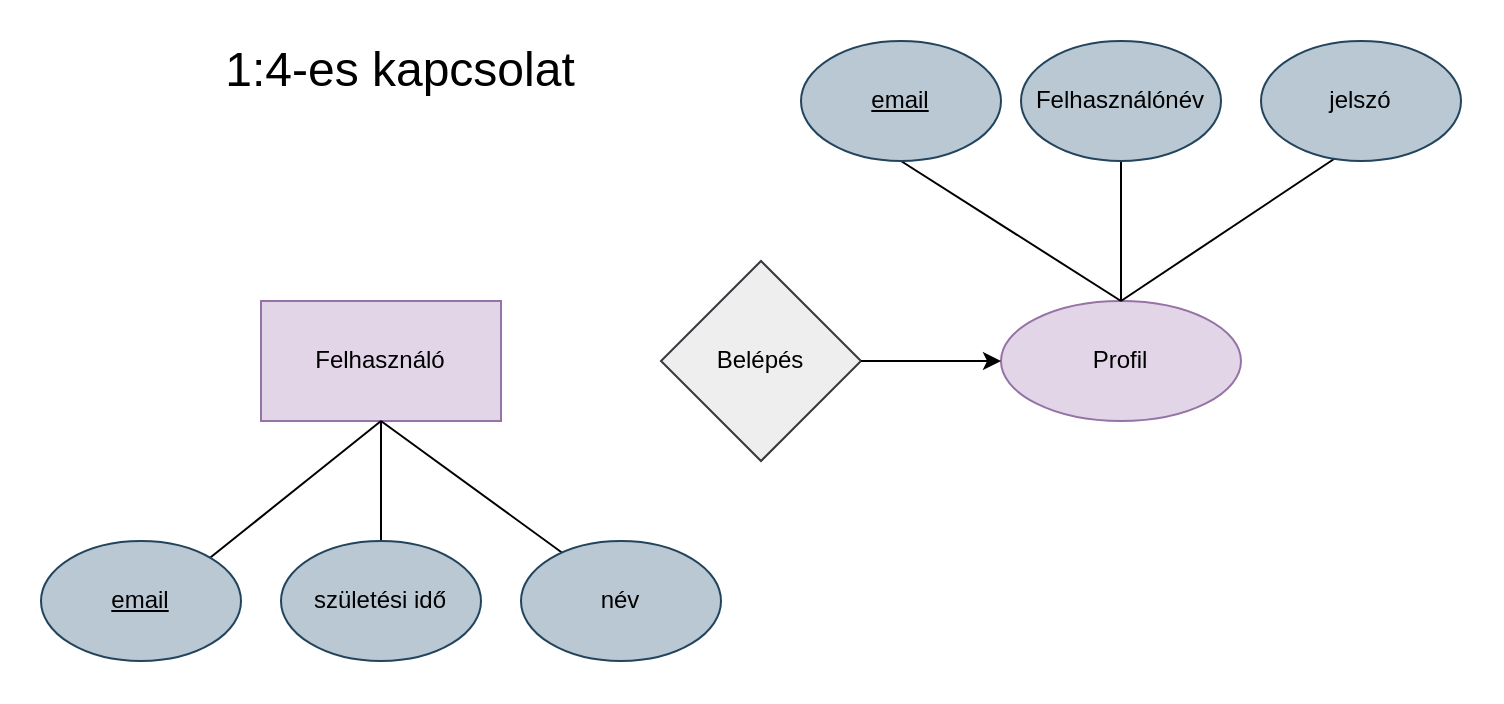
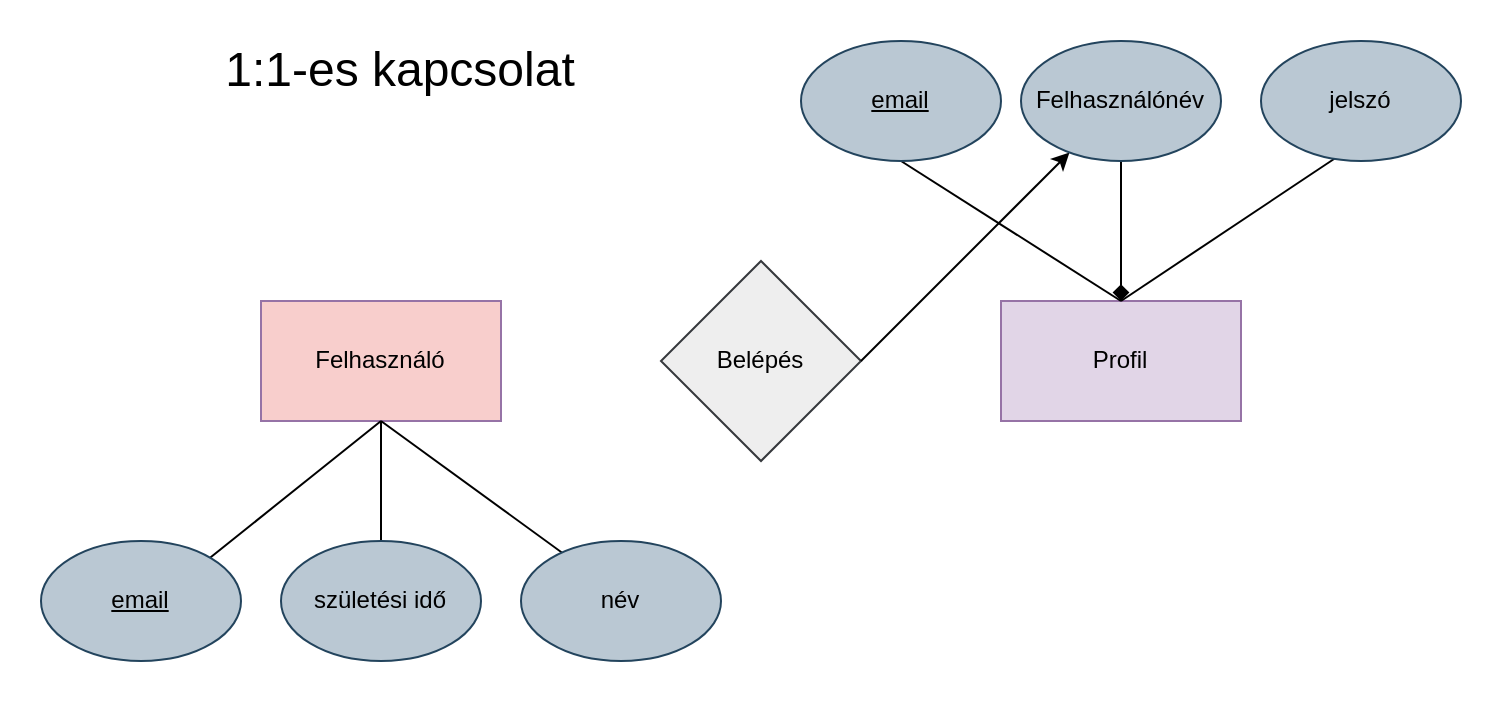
(401, 71) -> (401, 71)
(1121, 290) -> (1121, 285)
(381, 361) -> (381, 361)
(924, 361) -> (961, 261)
(1121, 361) -> (1121, 361)
